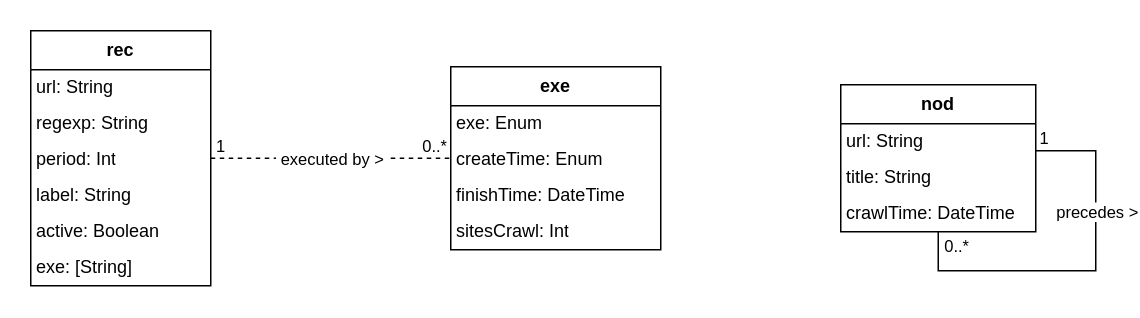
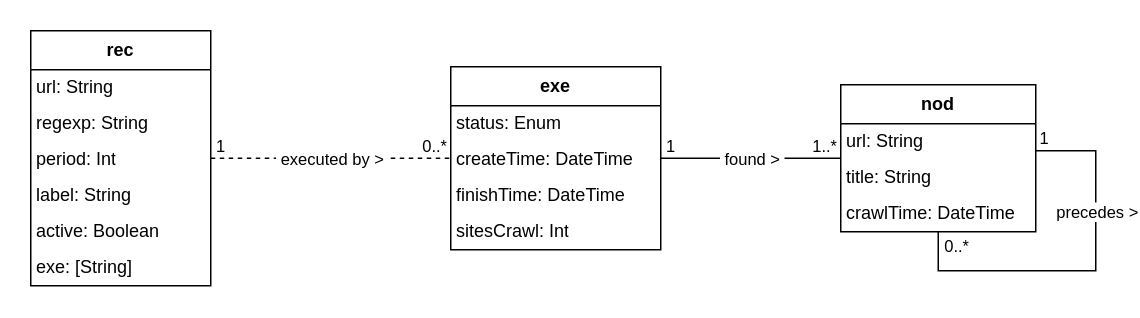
(497, 124) -> (513, 124)
none -> (751, 158)
(530, 160) -> (548, 160)
